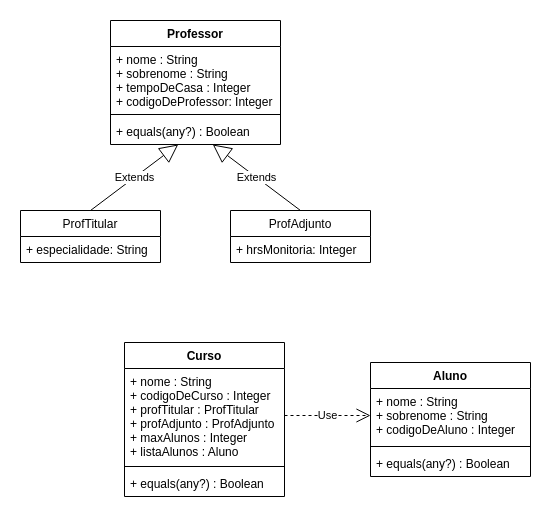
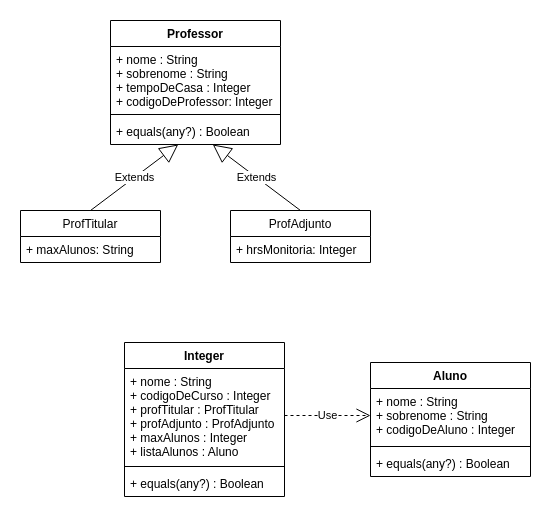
(92, 250) -> (82, 250)
(204, 356) -> (204, 356)
